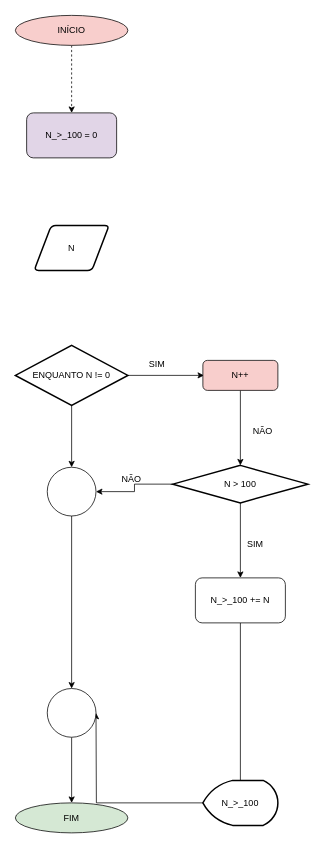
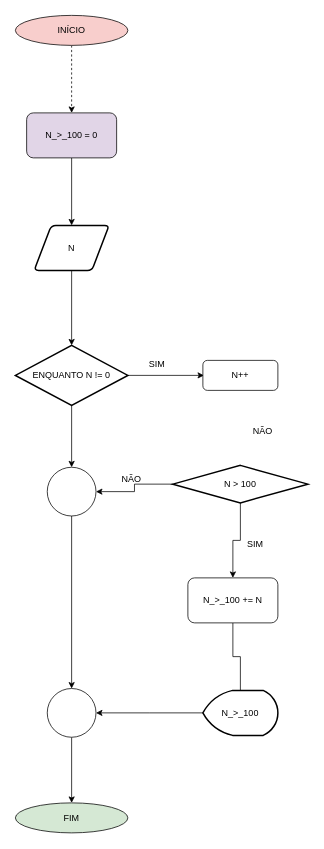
none -> (72, 189)
none -> (72, 305)
(240, 375) -> (240, 375)
(240, 425) -> none
(240, 600) -> (233, 600)
(240, 803) -> (240, 713)
